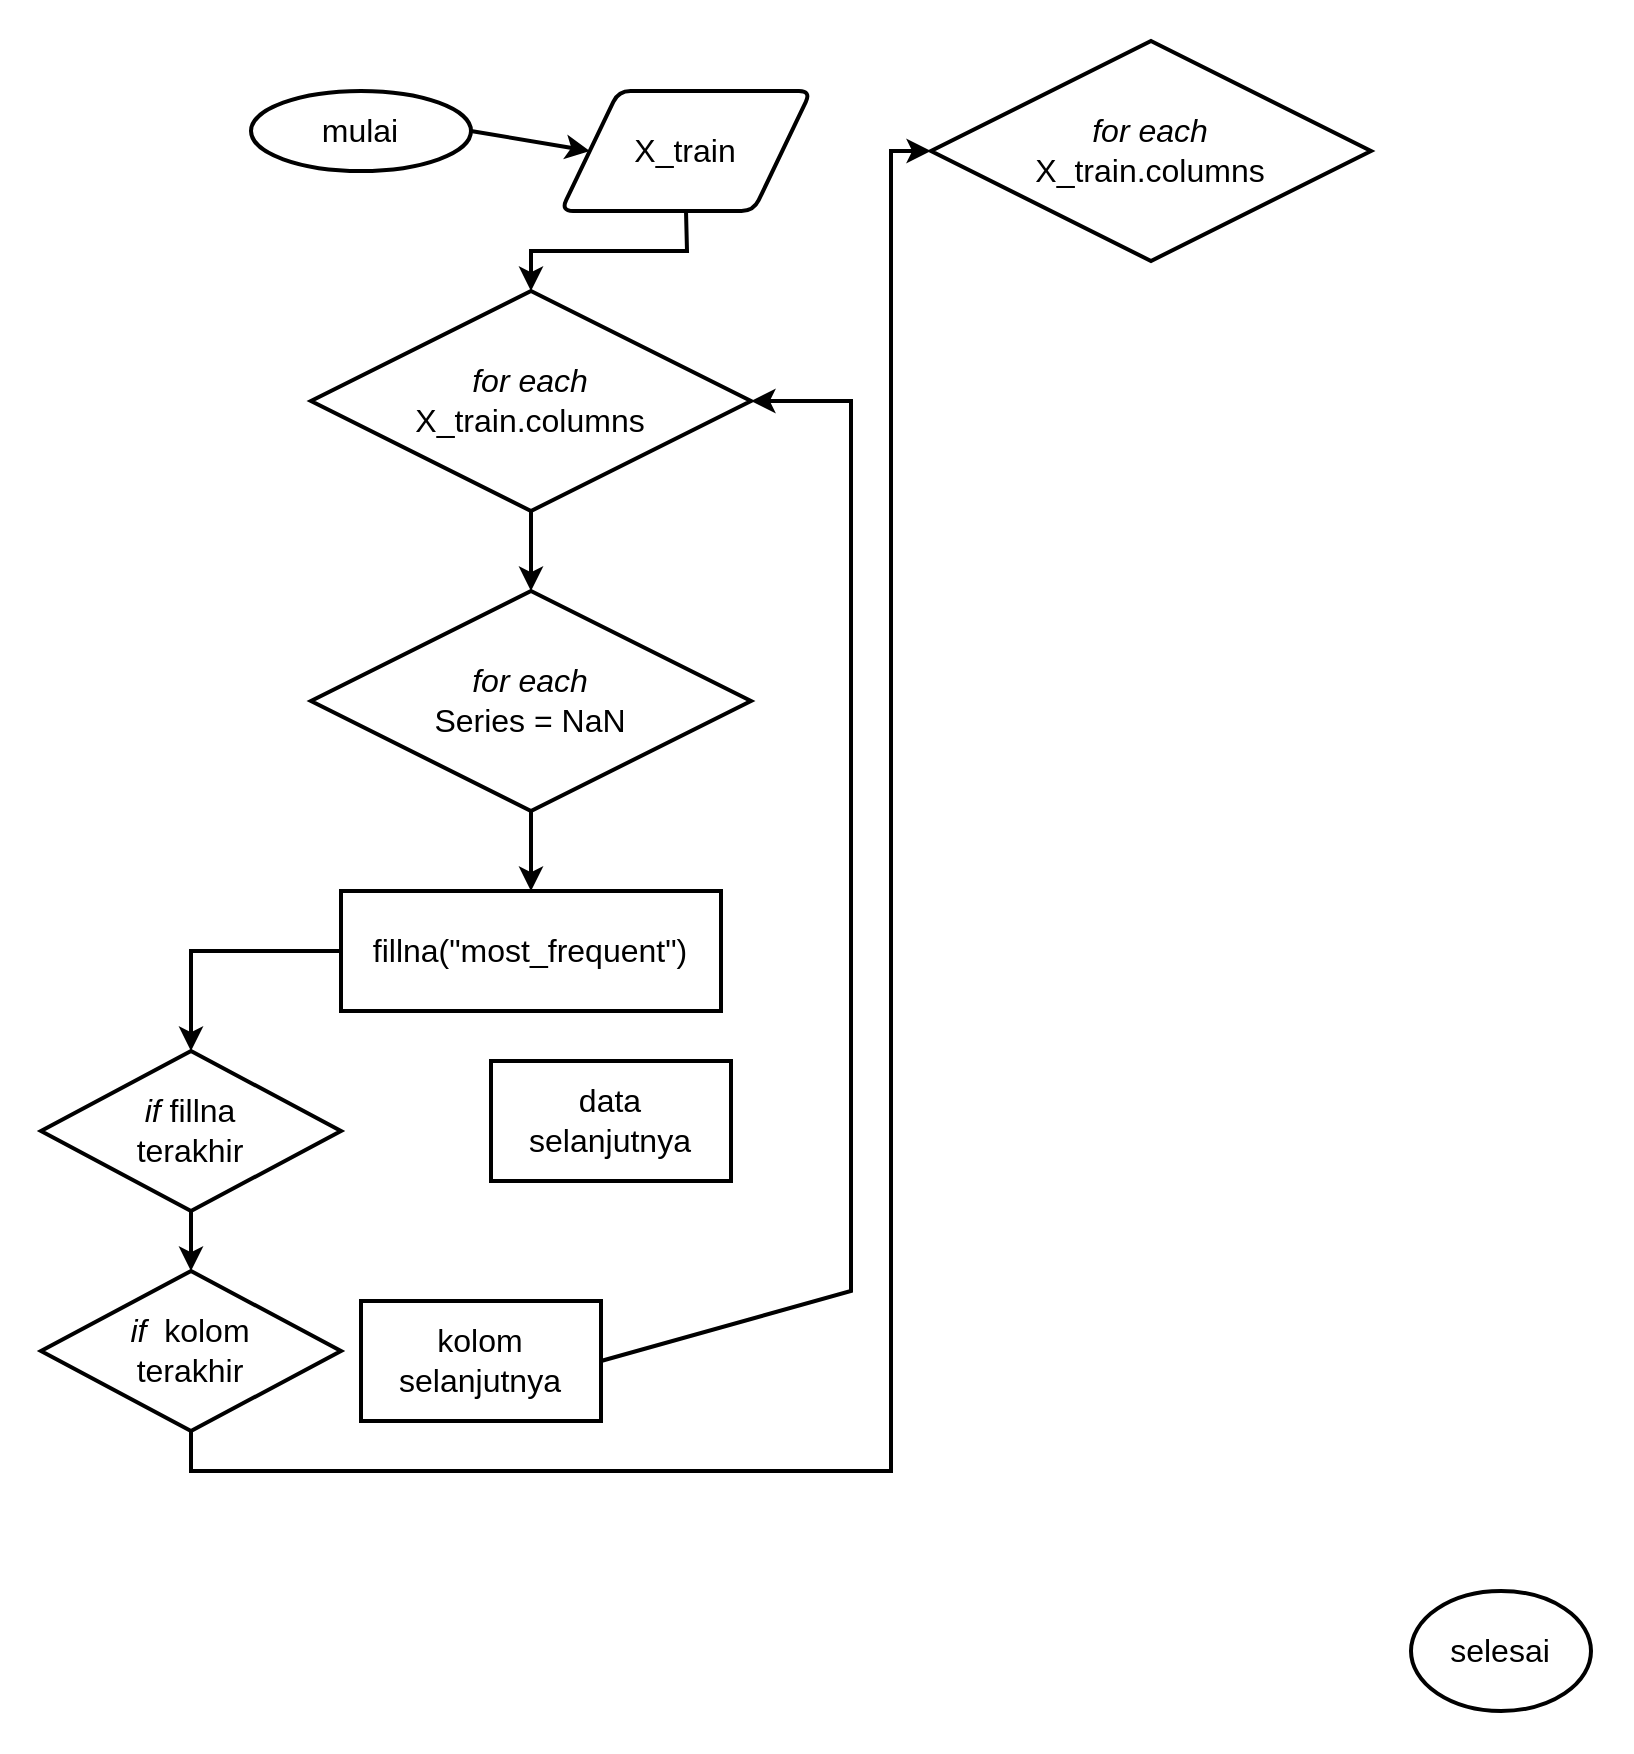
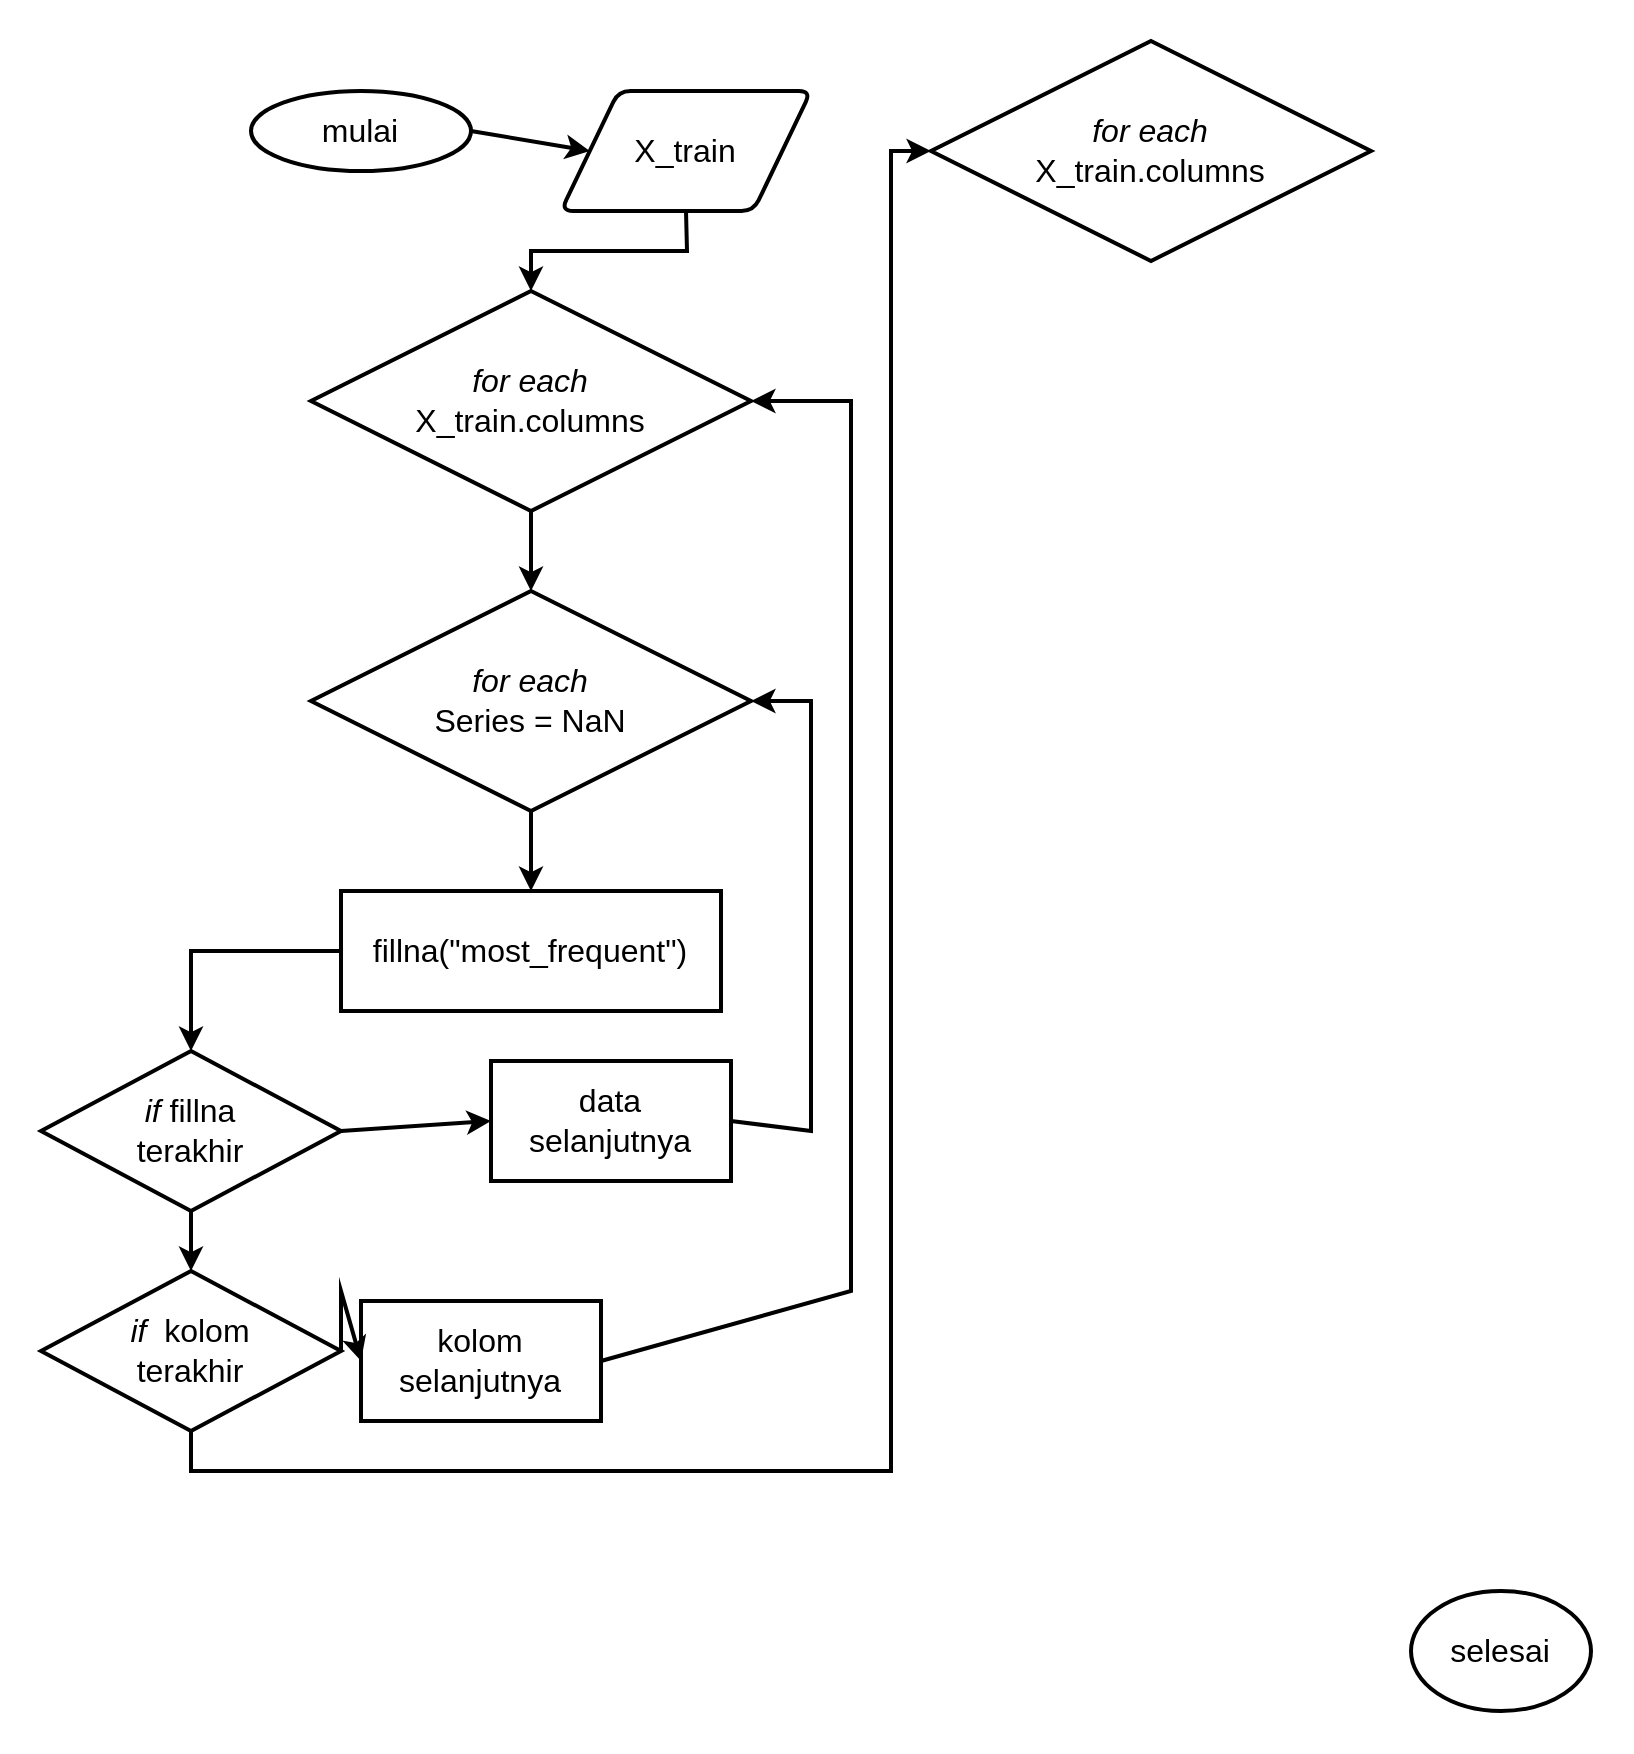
none -> (811, 935)
none -> (407, 1127)
none -> (341, 1293)
